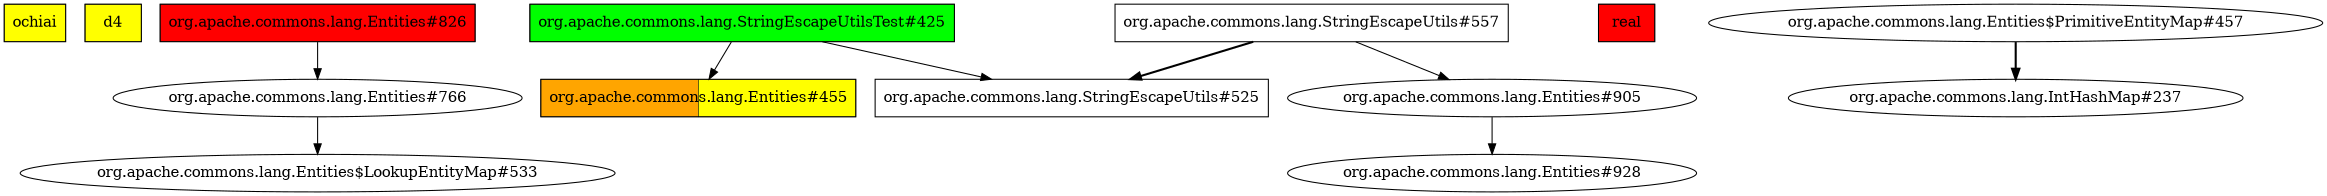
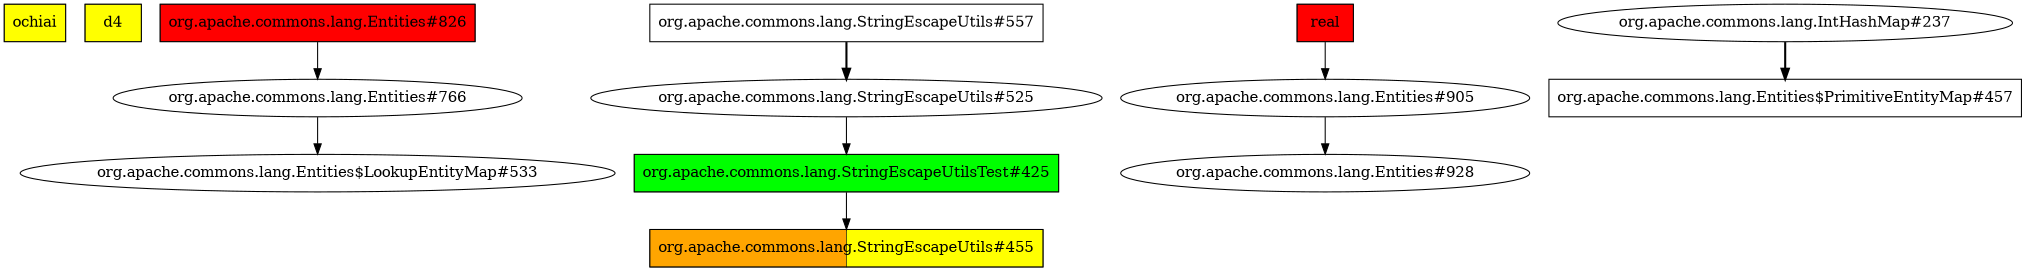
(2016, 23) -> (1785, 98)
(2016, 55) -> (1785, 55)
(902, 59) -> (846, 130)
(1397, 59) -> (1325, 55)
(698, 98) -> (846, 248)
(1072, 98) -> (846, 98)
